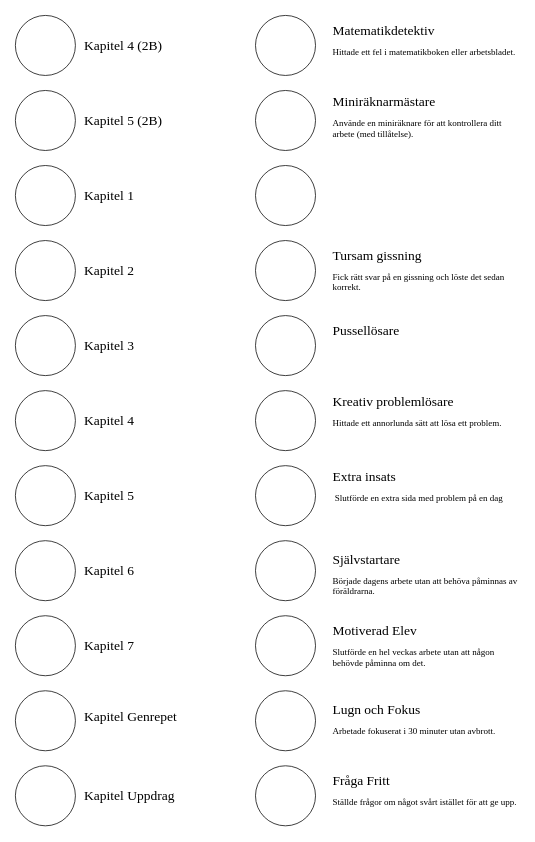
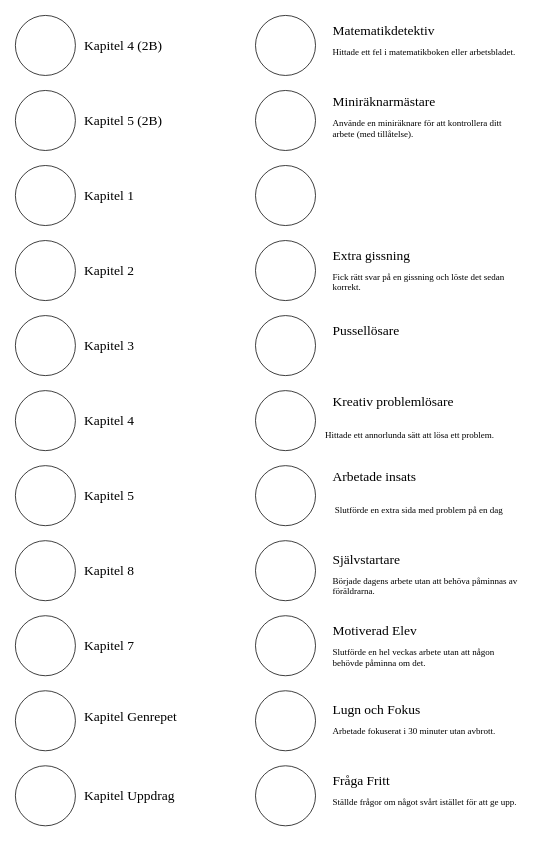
(384, 255) -> (380, 255)
(425, 428) -> (417, 439)
(374, 477) -> (386, 477)
(425, 503) -> (425, 514)
(113, 570) -> (113, 570)
